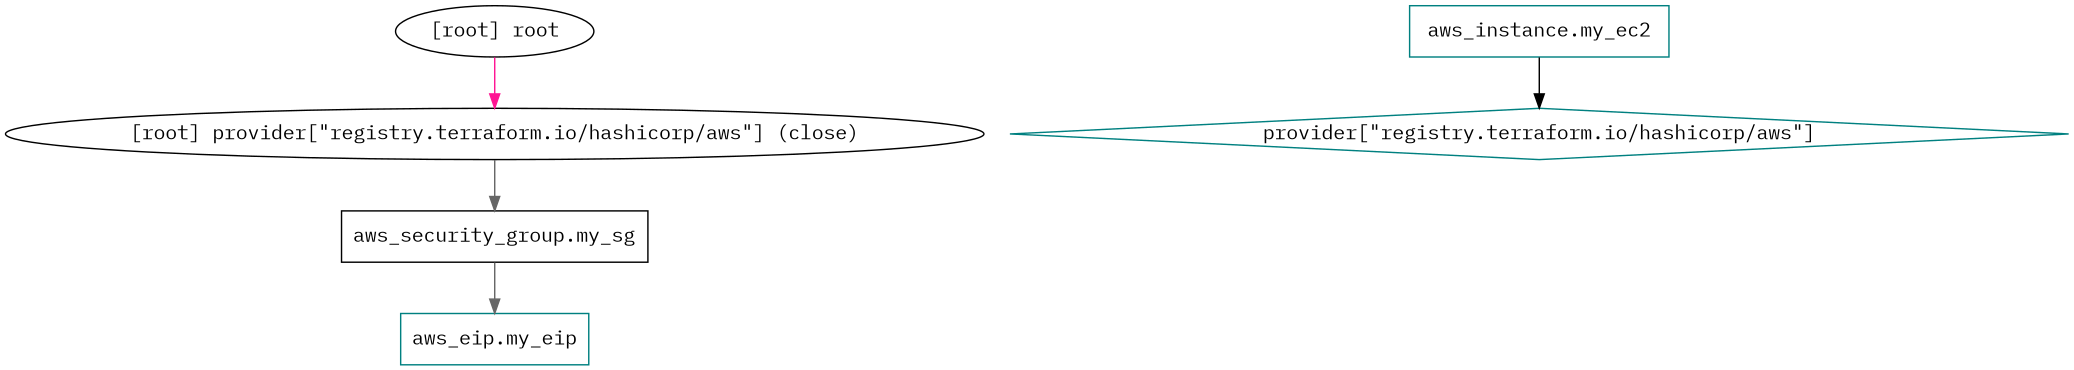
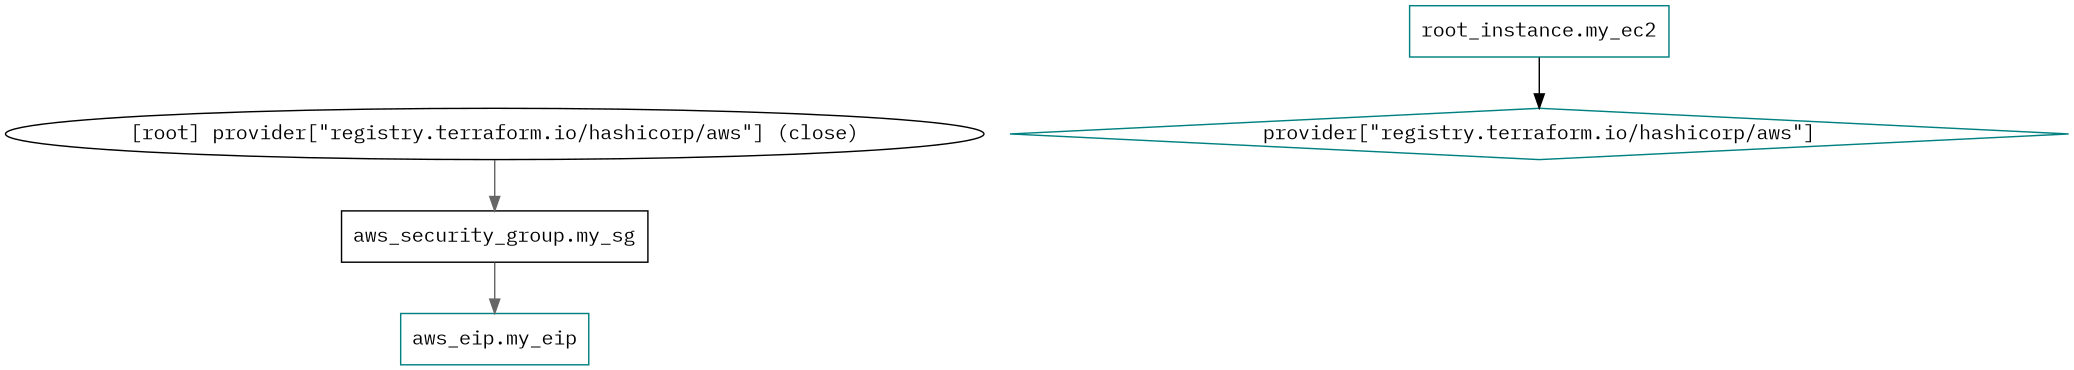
(495, 31) -> none
(1539, 31) -> (1539, 31)
